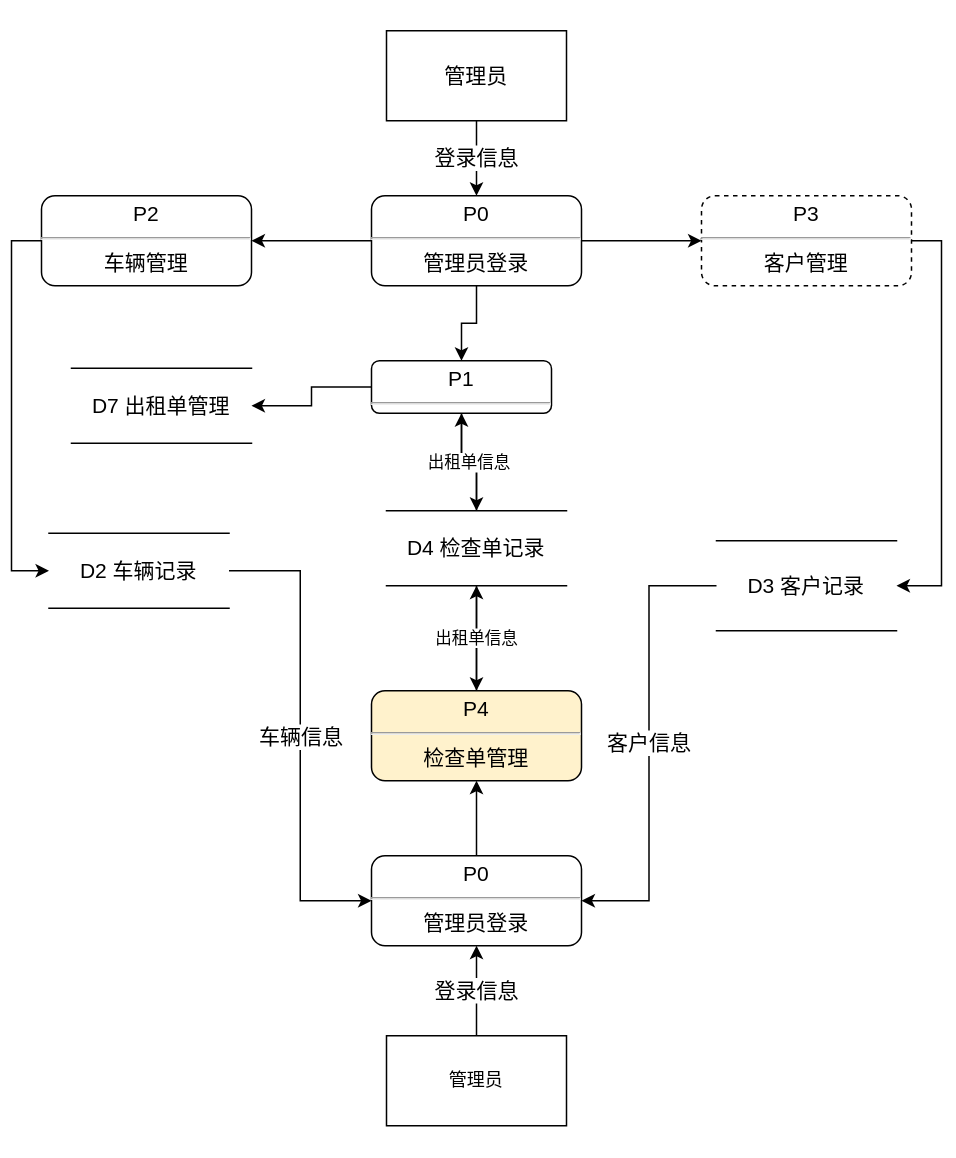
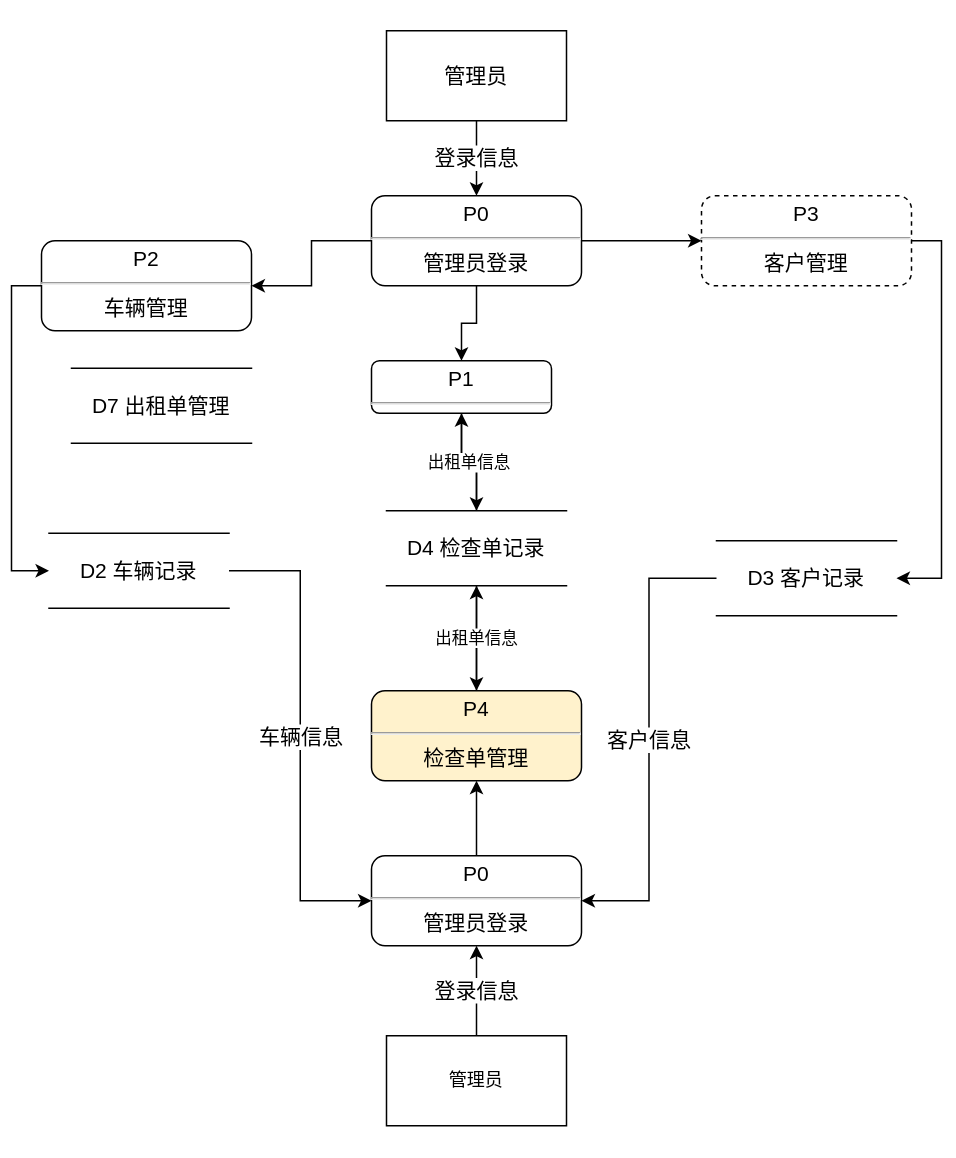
(146, 241) -> (146, 286)
(311, 391) -> none
(806, 586) -> (806, 578)
